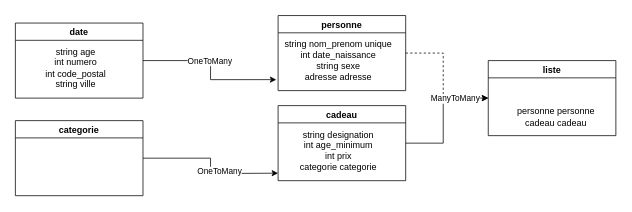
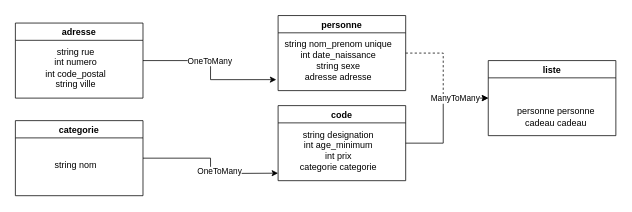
(79, 32) -> (79, 32)
(76, 68) -> (76, 68)
(341, 114) -> (341, 114)
none -> (75, 165)
